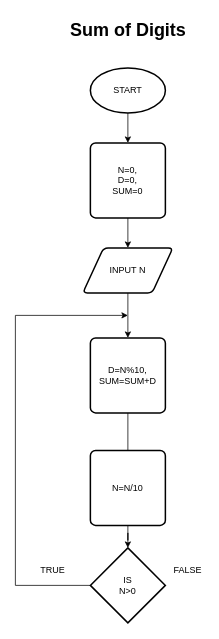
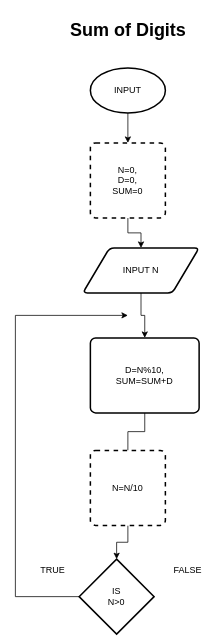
(128, 90) -> (128, 90)
(128, 180) -> (128, 180)
(128, 270) -> (141, 270)
(128, 375) -> (145, 375)
(128, 488) -> (128, 488)
(128, 585) -> (117, 597)
